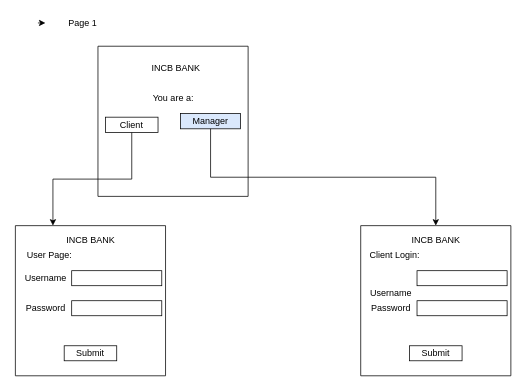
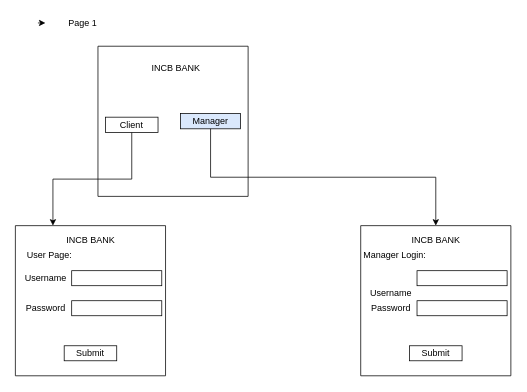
(173, 98) -> none
(395, 255) -> (395, 255)
